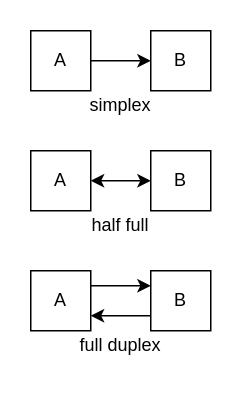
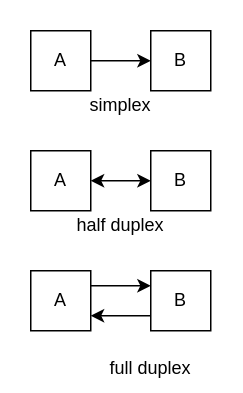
(121, 226) -> (121, 226)
(121, 346) -> (151, 368)
